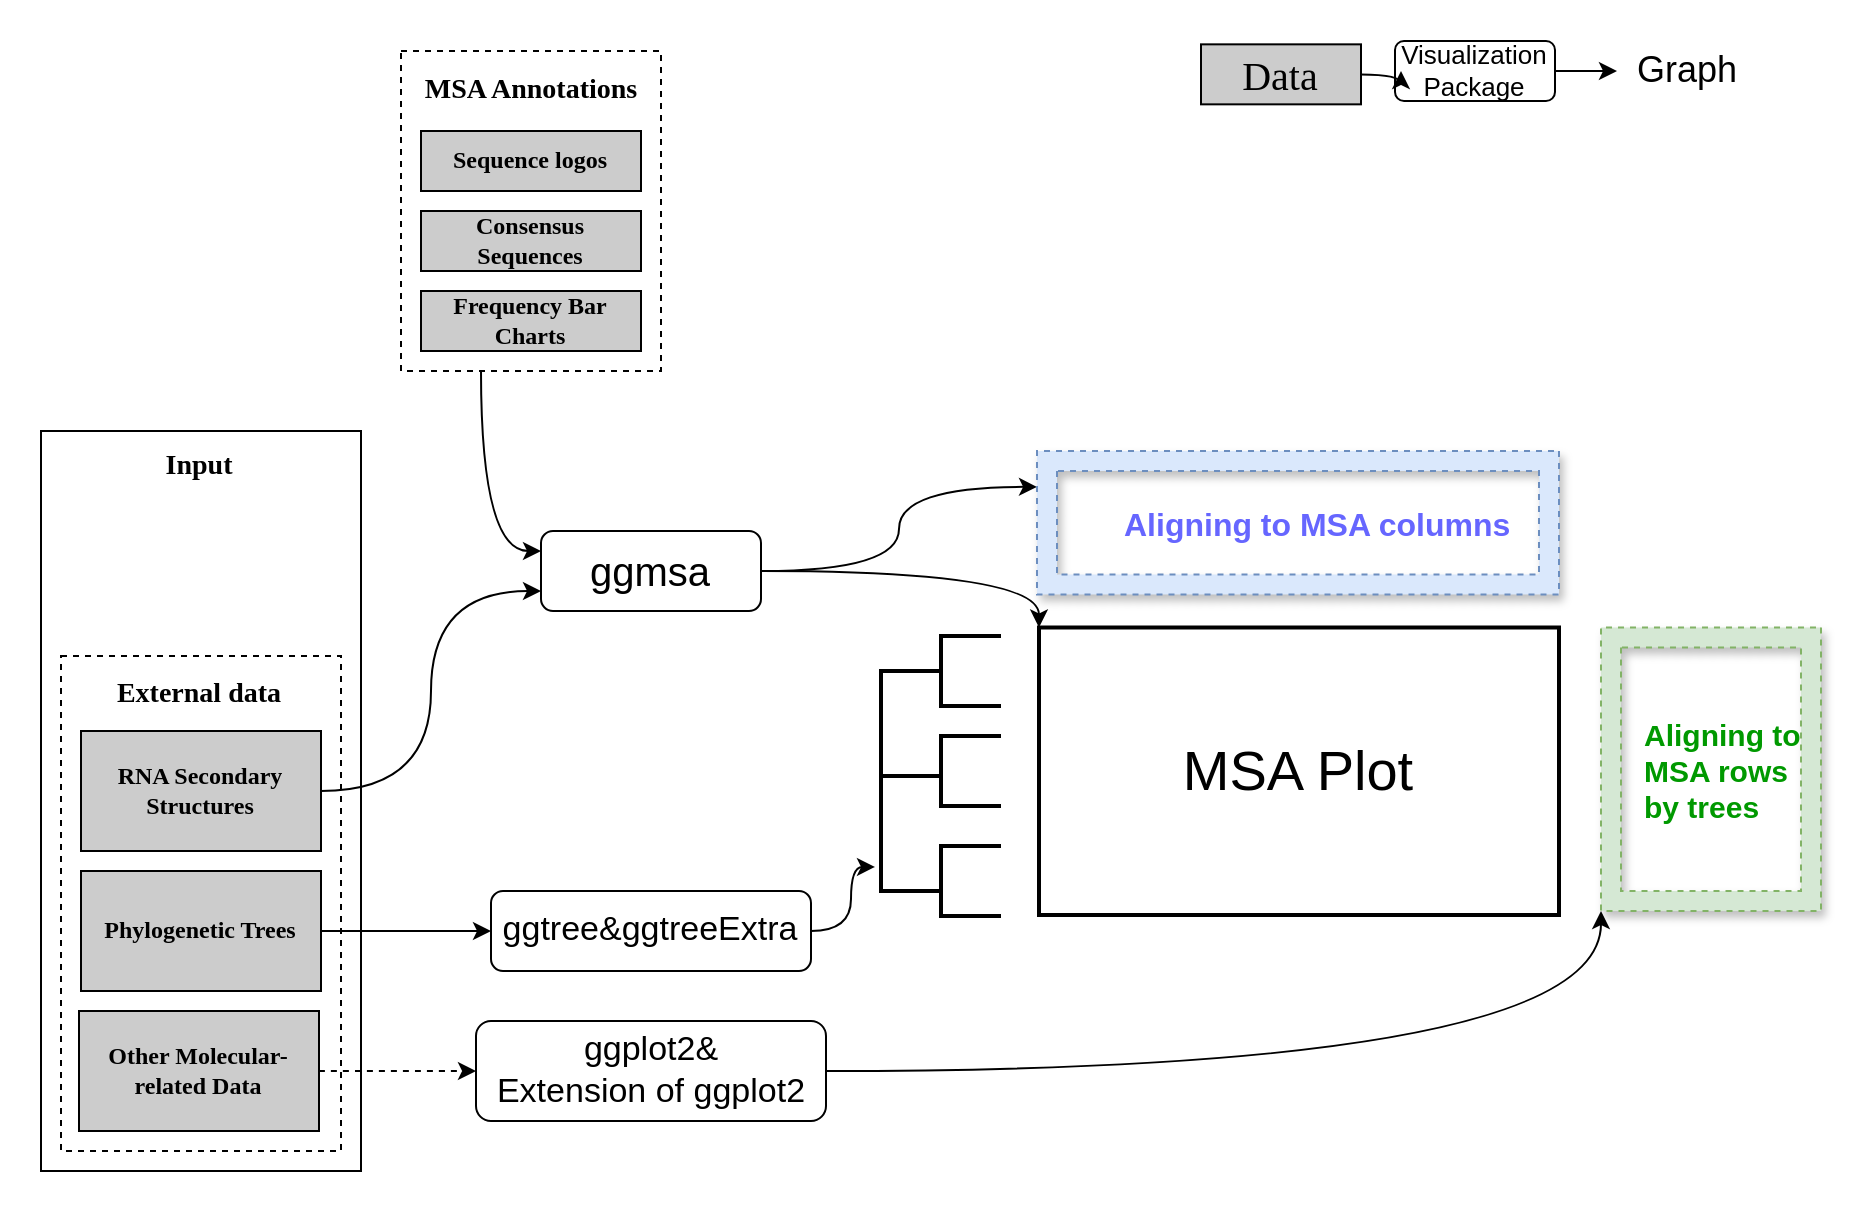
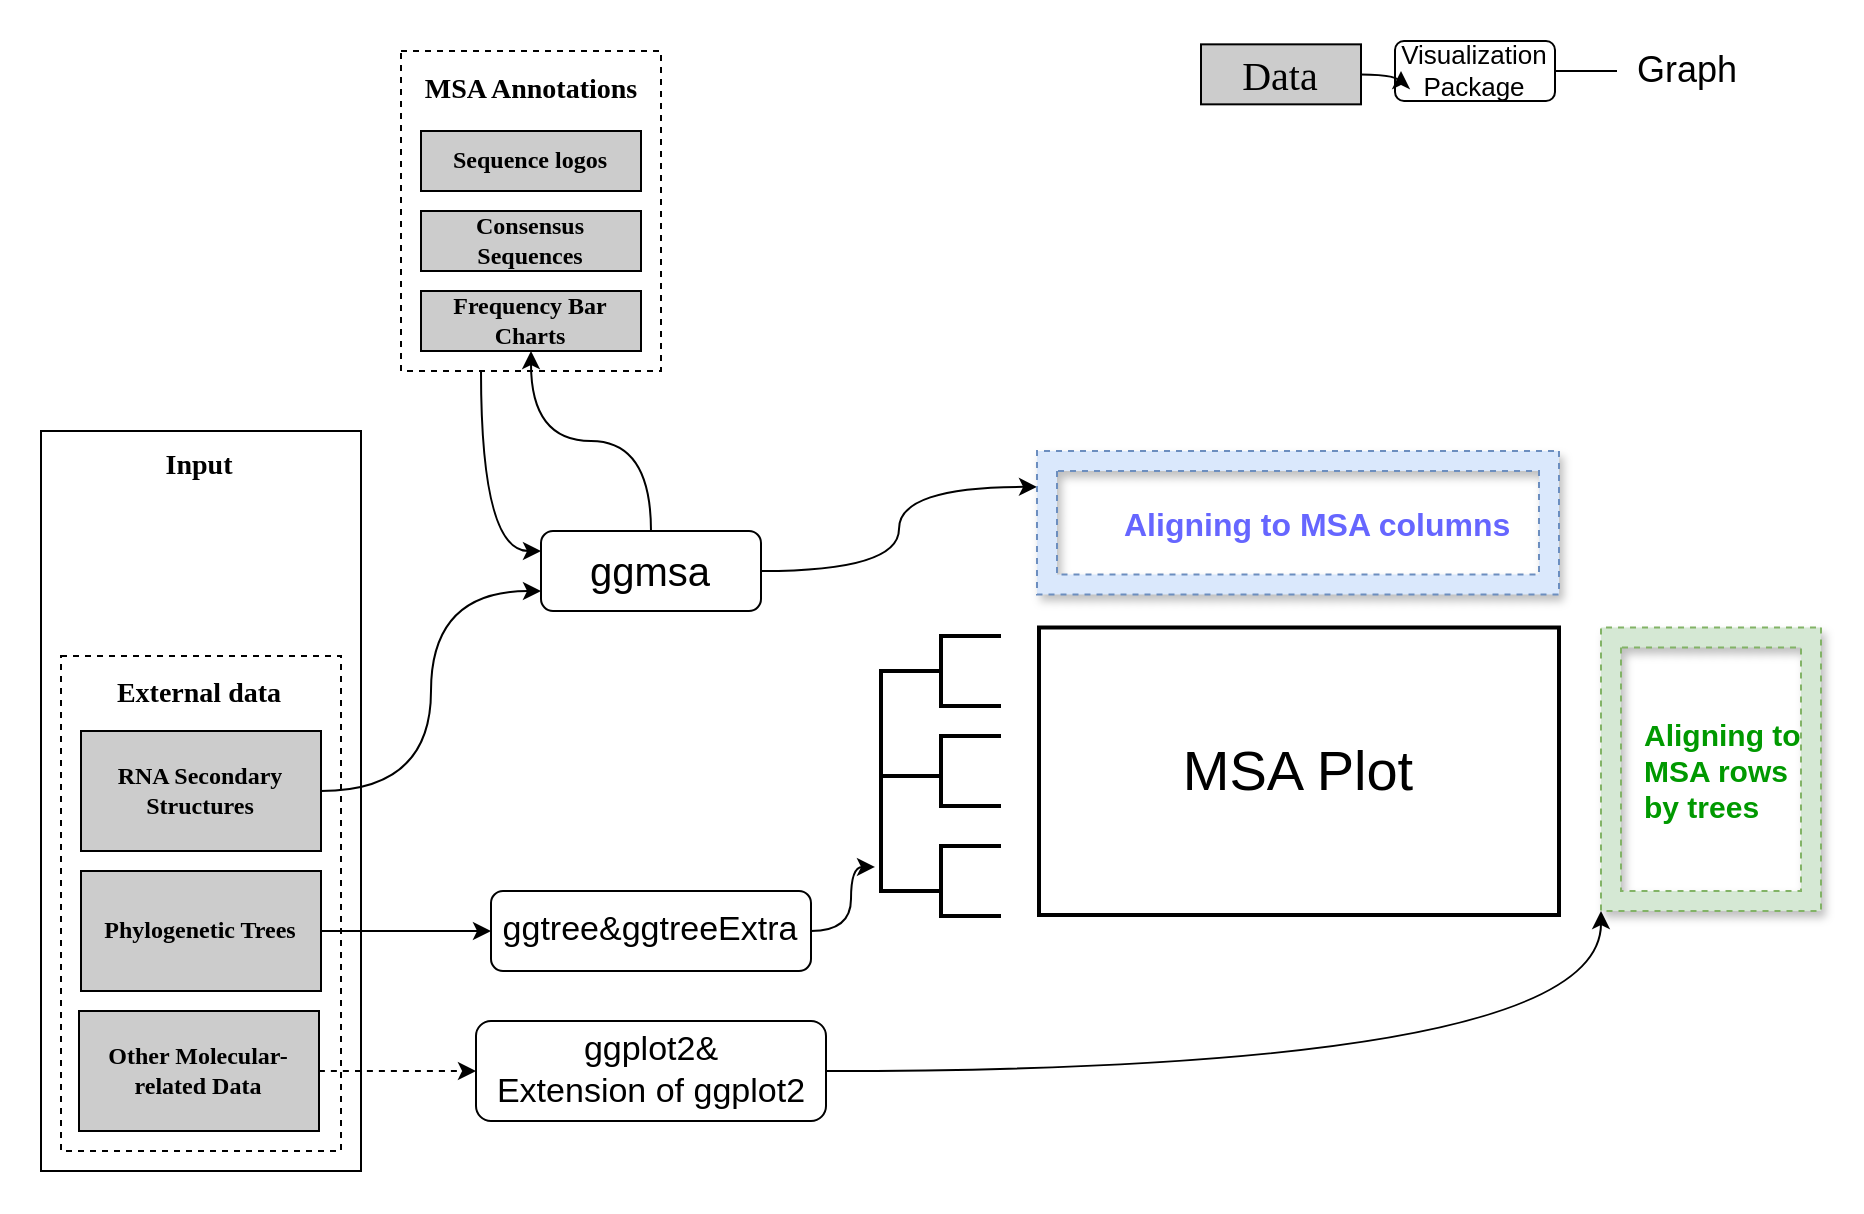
(1602, 71) -> (1608, 71)
(933, 577) -> (598, 442)
